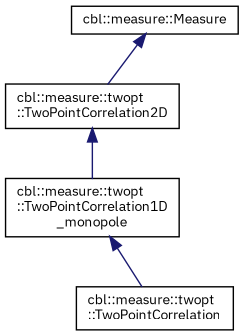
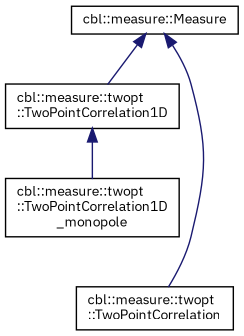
(92, 106) -> (92, 106)
(130, 268) -> (203, 167)
